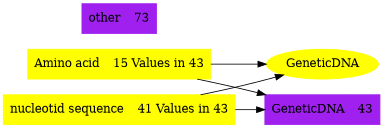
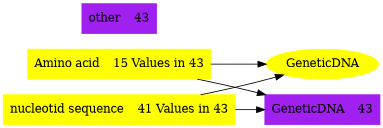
(142, 18) -> (142, 18)
